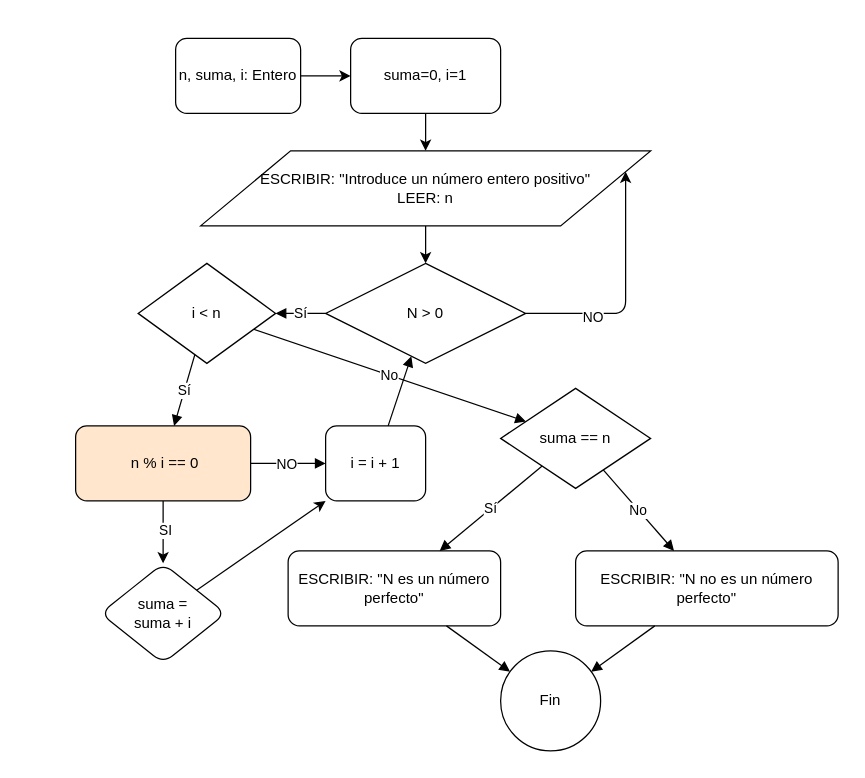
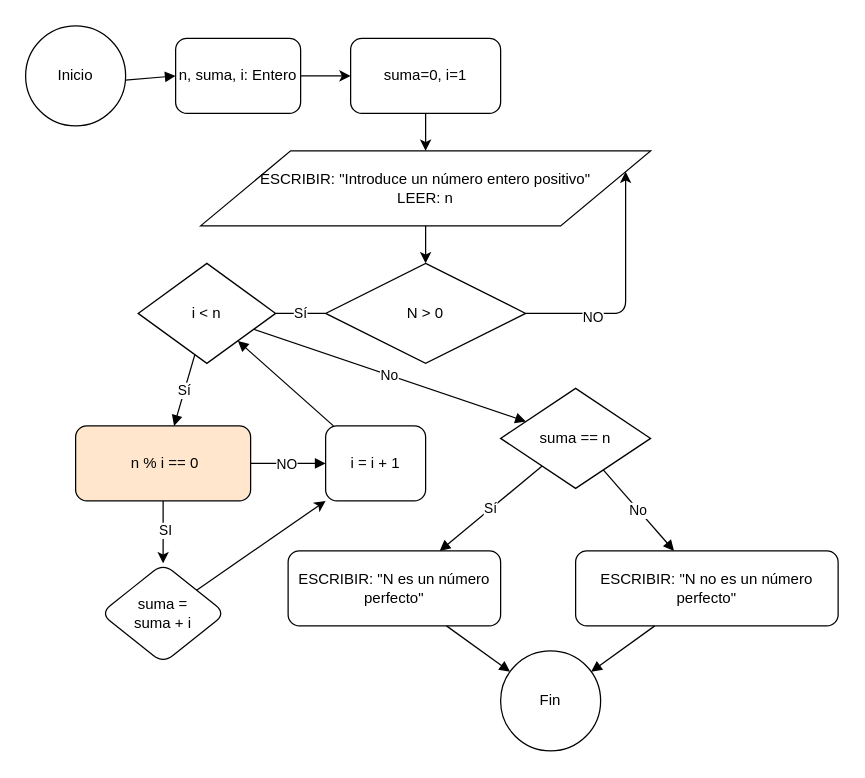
none -> (76, 76)
none -> (145, 78)
(287, 313) -> (282, 313)
(398, 396) -> (290, 387)
